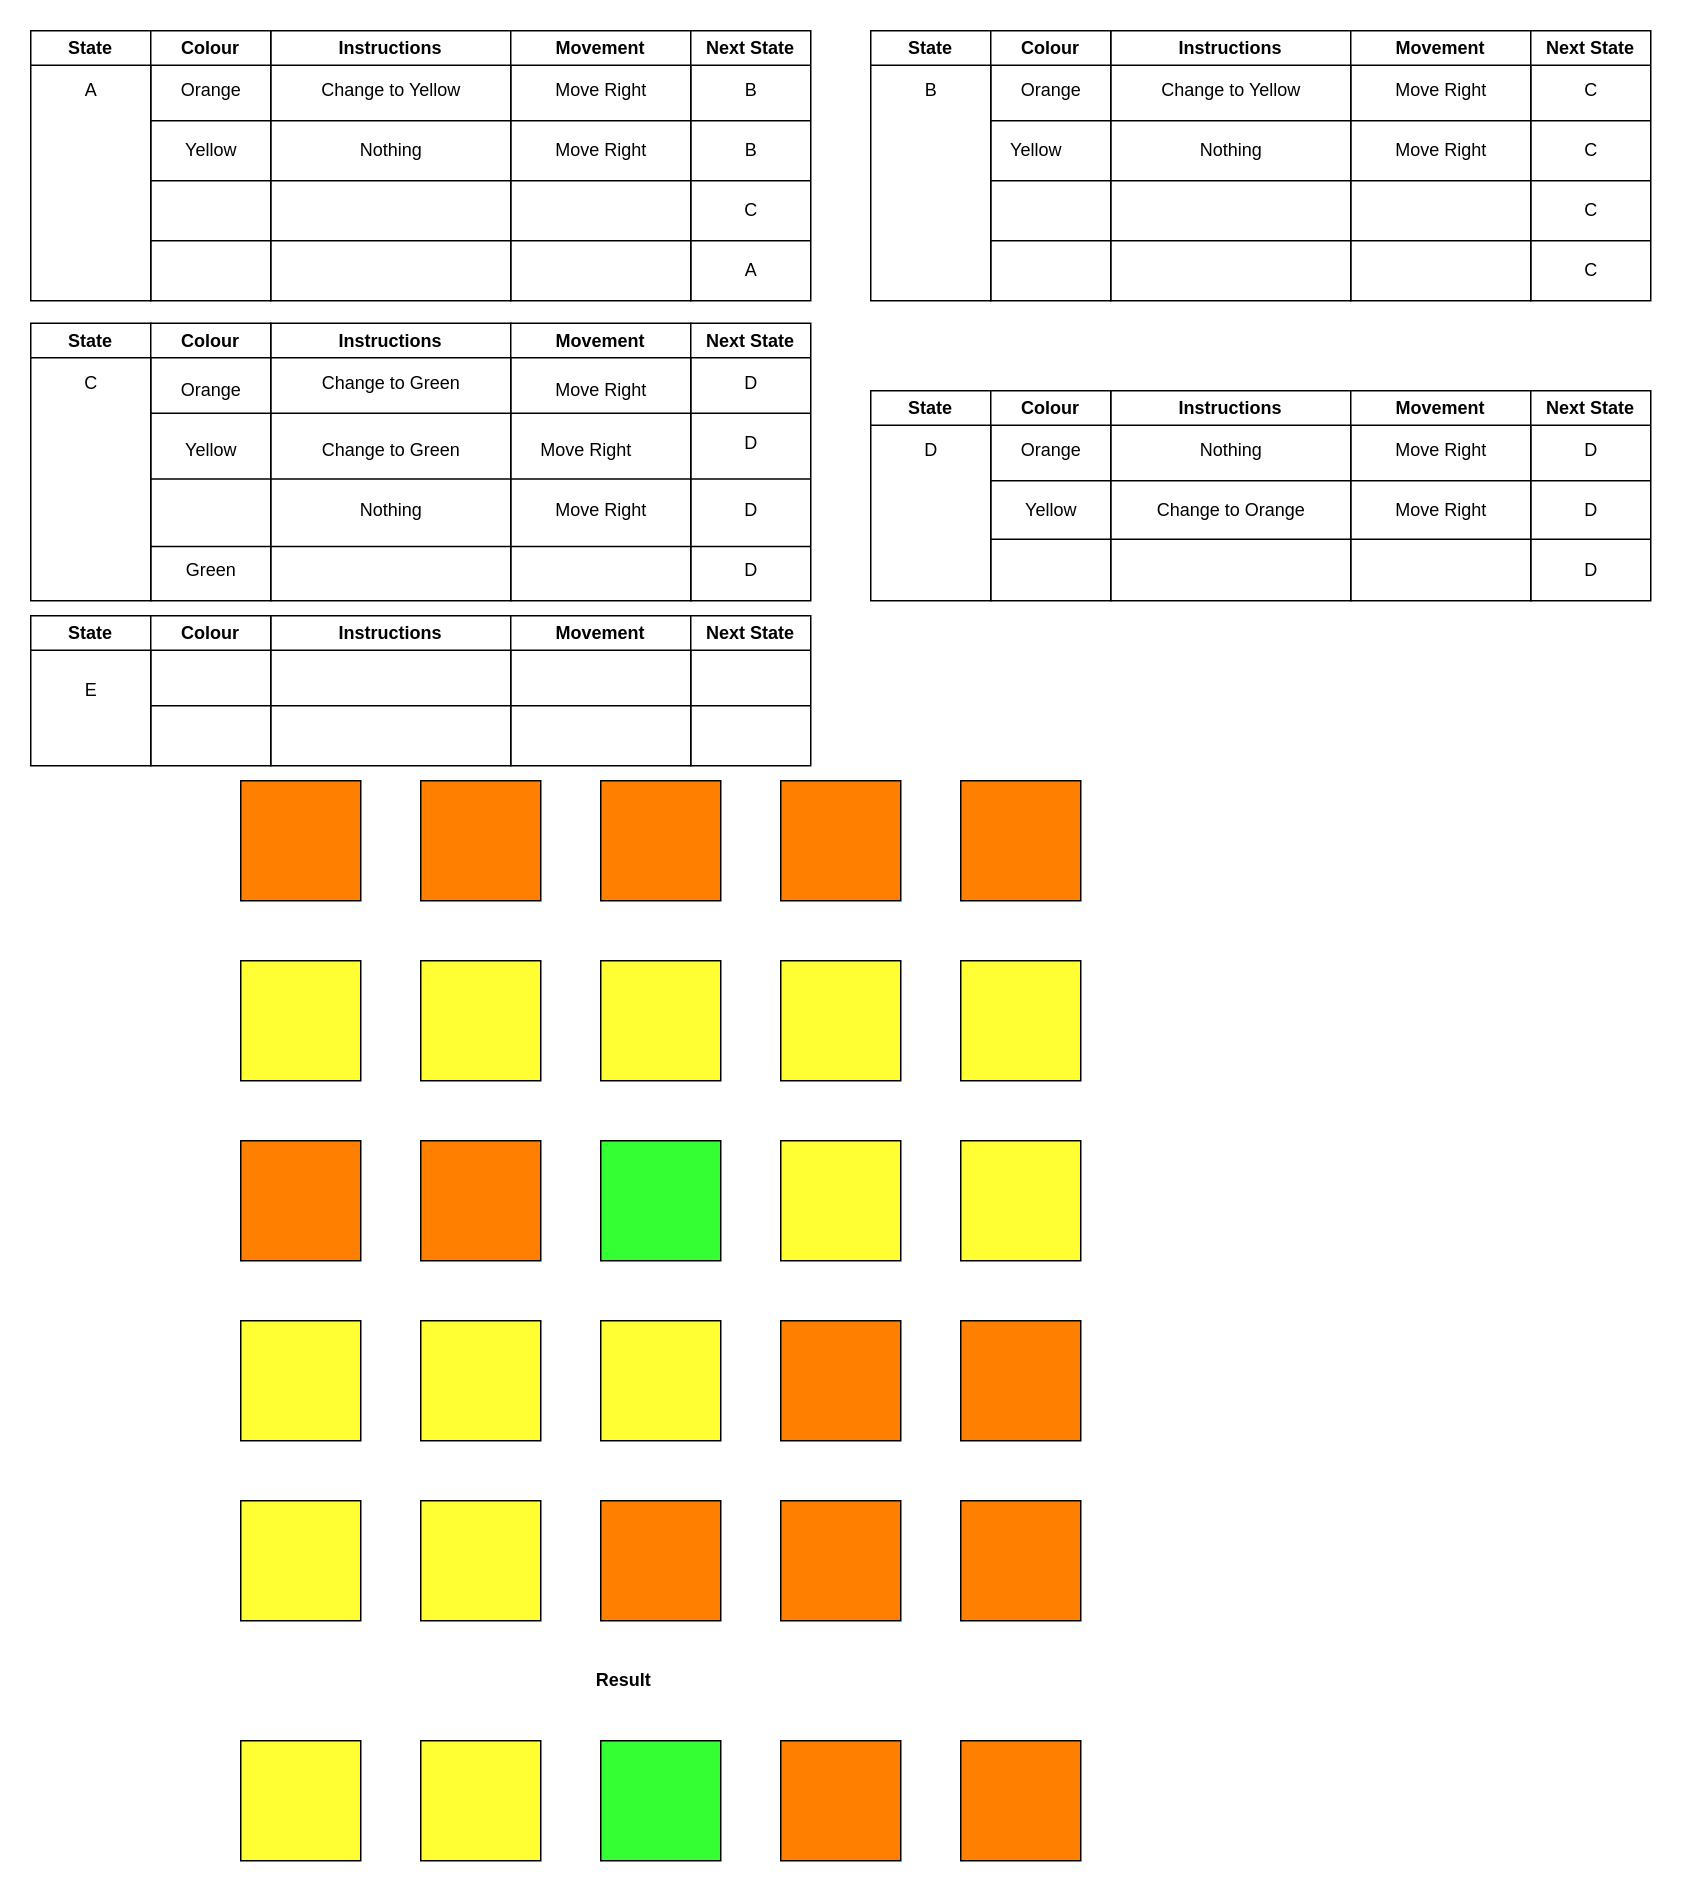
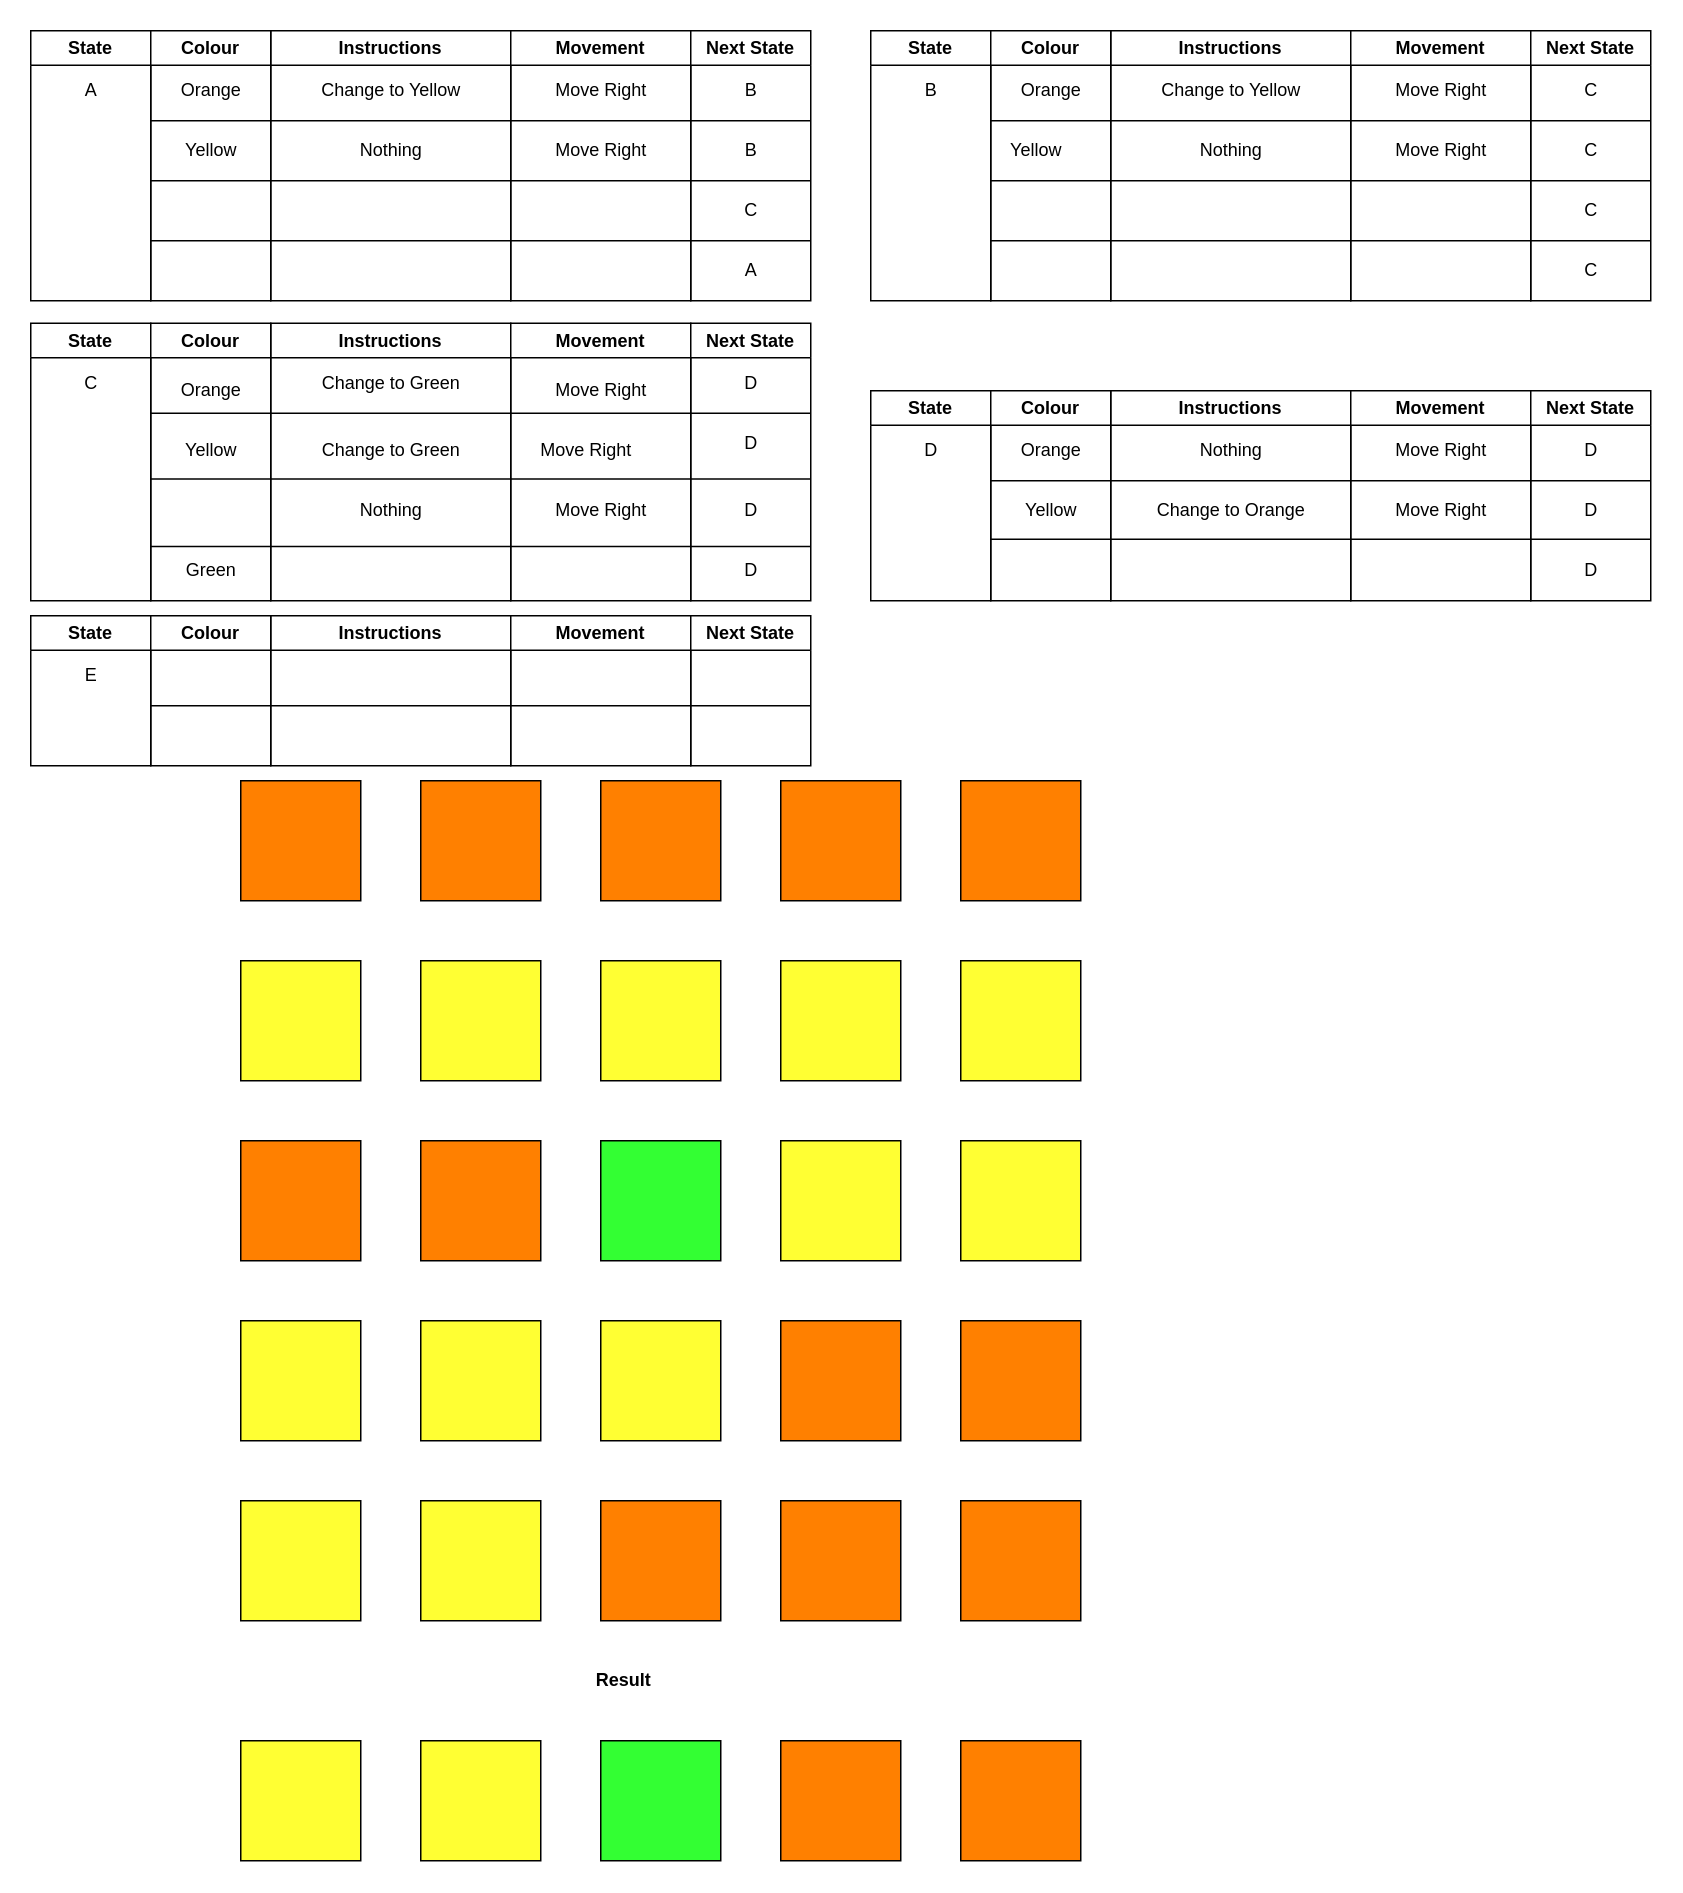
(91, 691) -> (91, 676)
